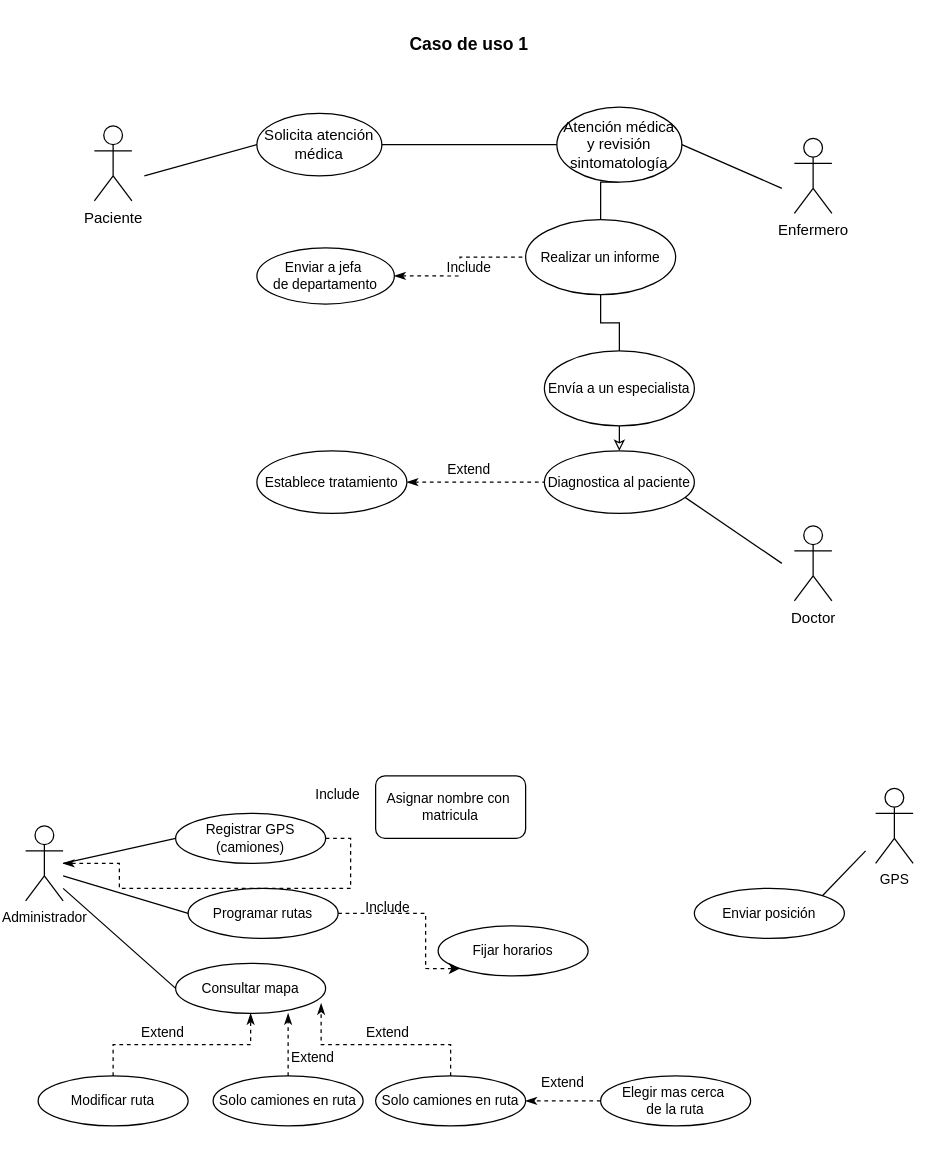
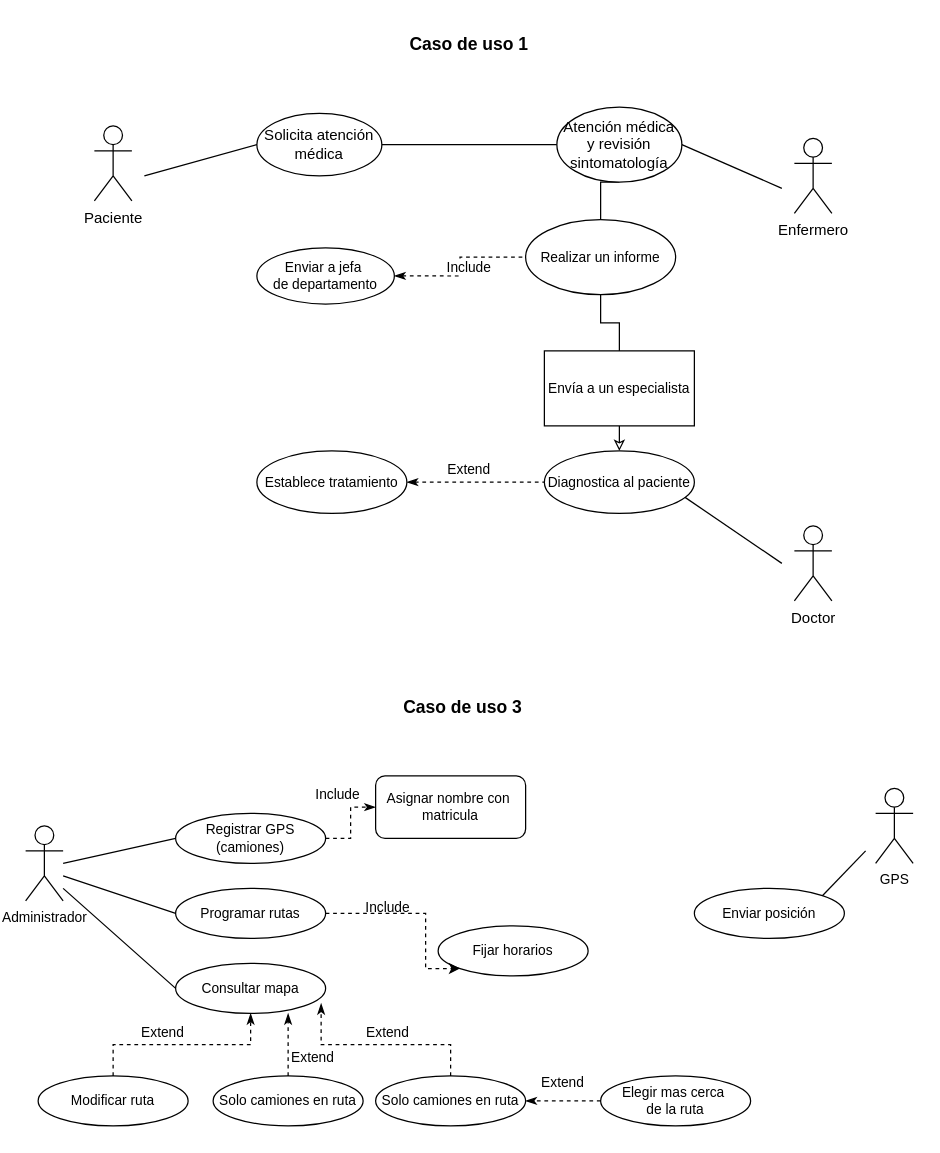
(619, 388) -> (619, 388)
none -> (463, 707)
(145, 888) -> (351, 816)
(263, 913) -> (251, 913)
